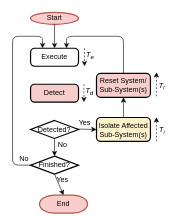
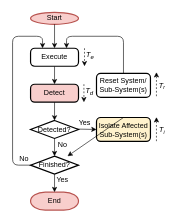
none -> (54, 73)
(123, 86) -> (123, 86)
(123, 109) -> (97, 136)
none -> (54, 110)
(63, 204) -> (54, 201)
